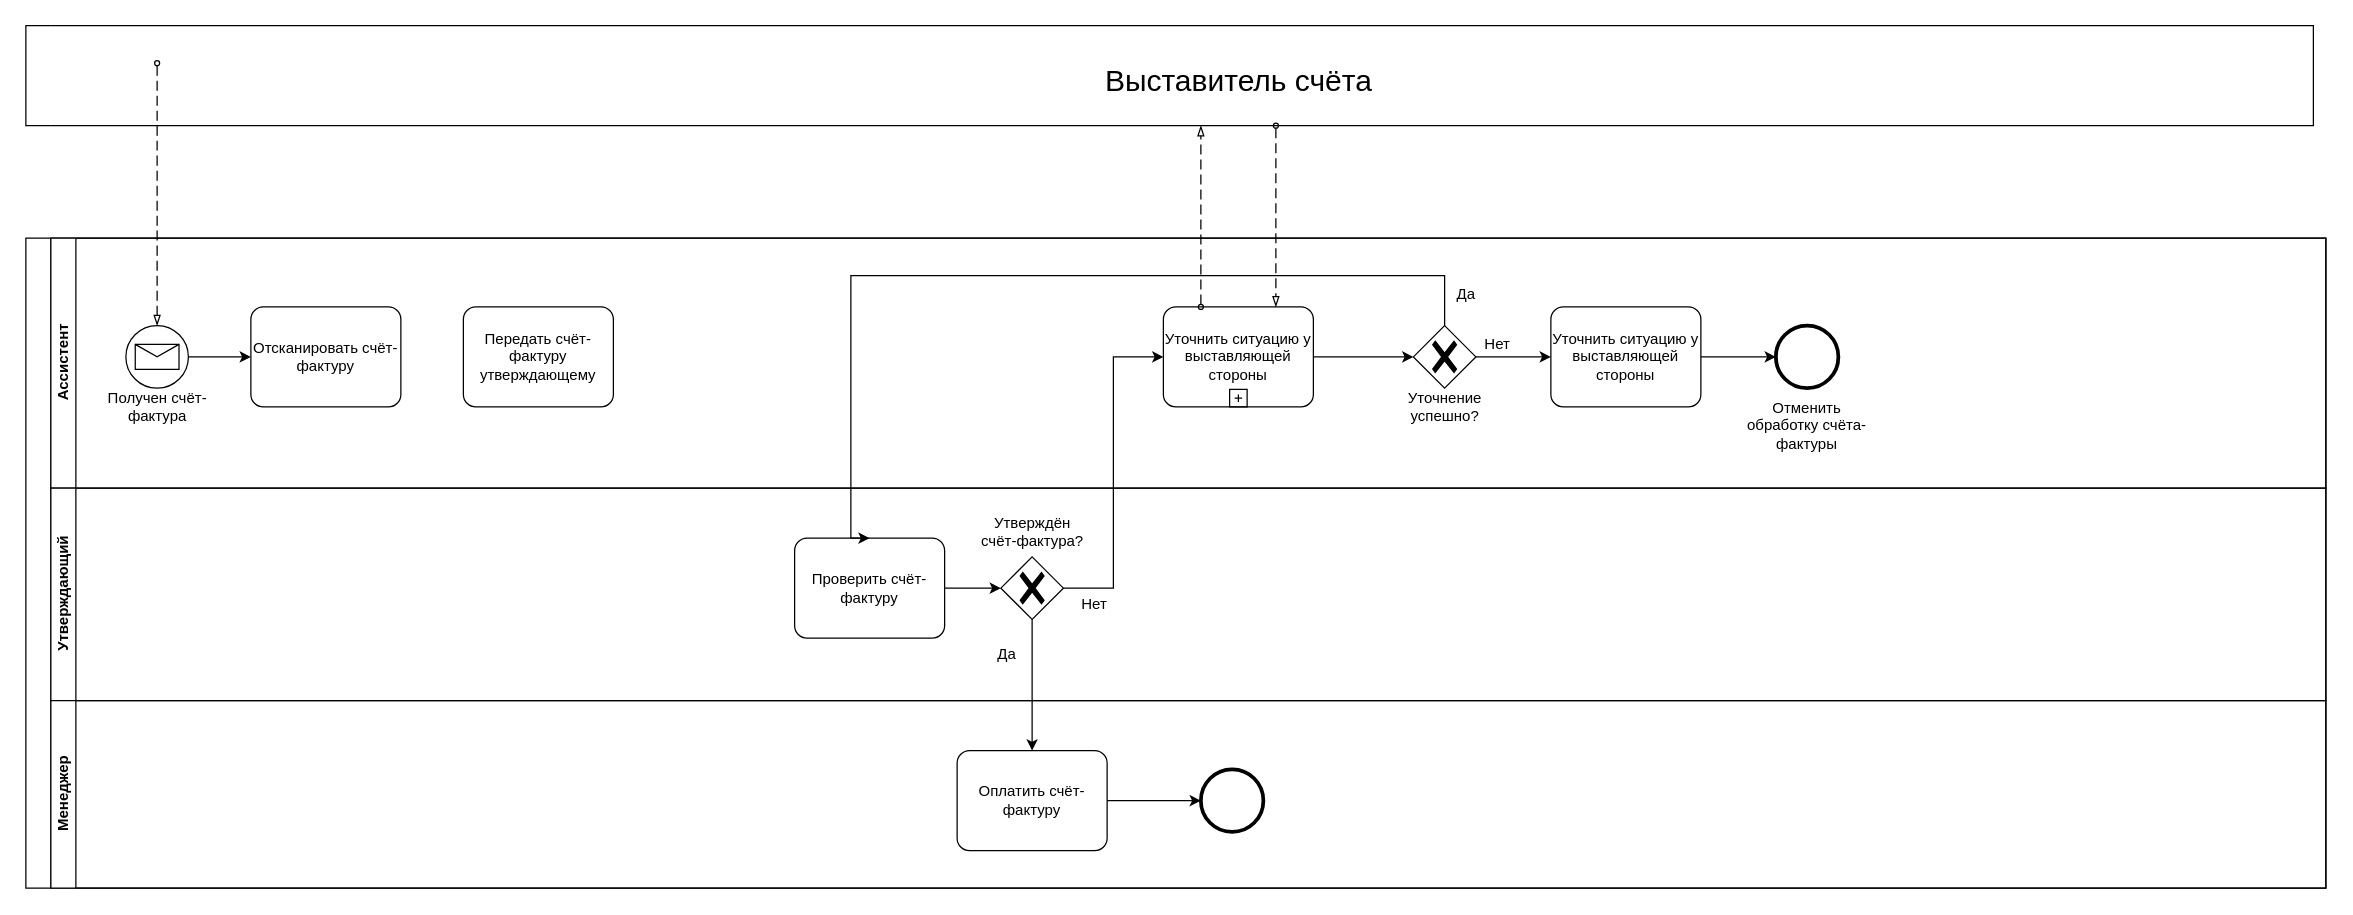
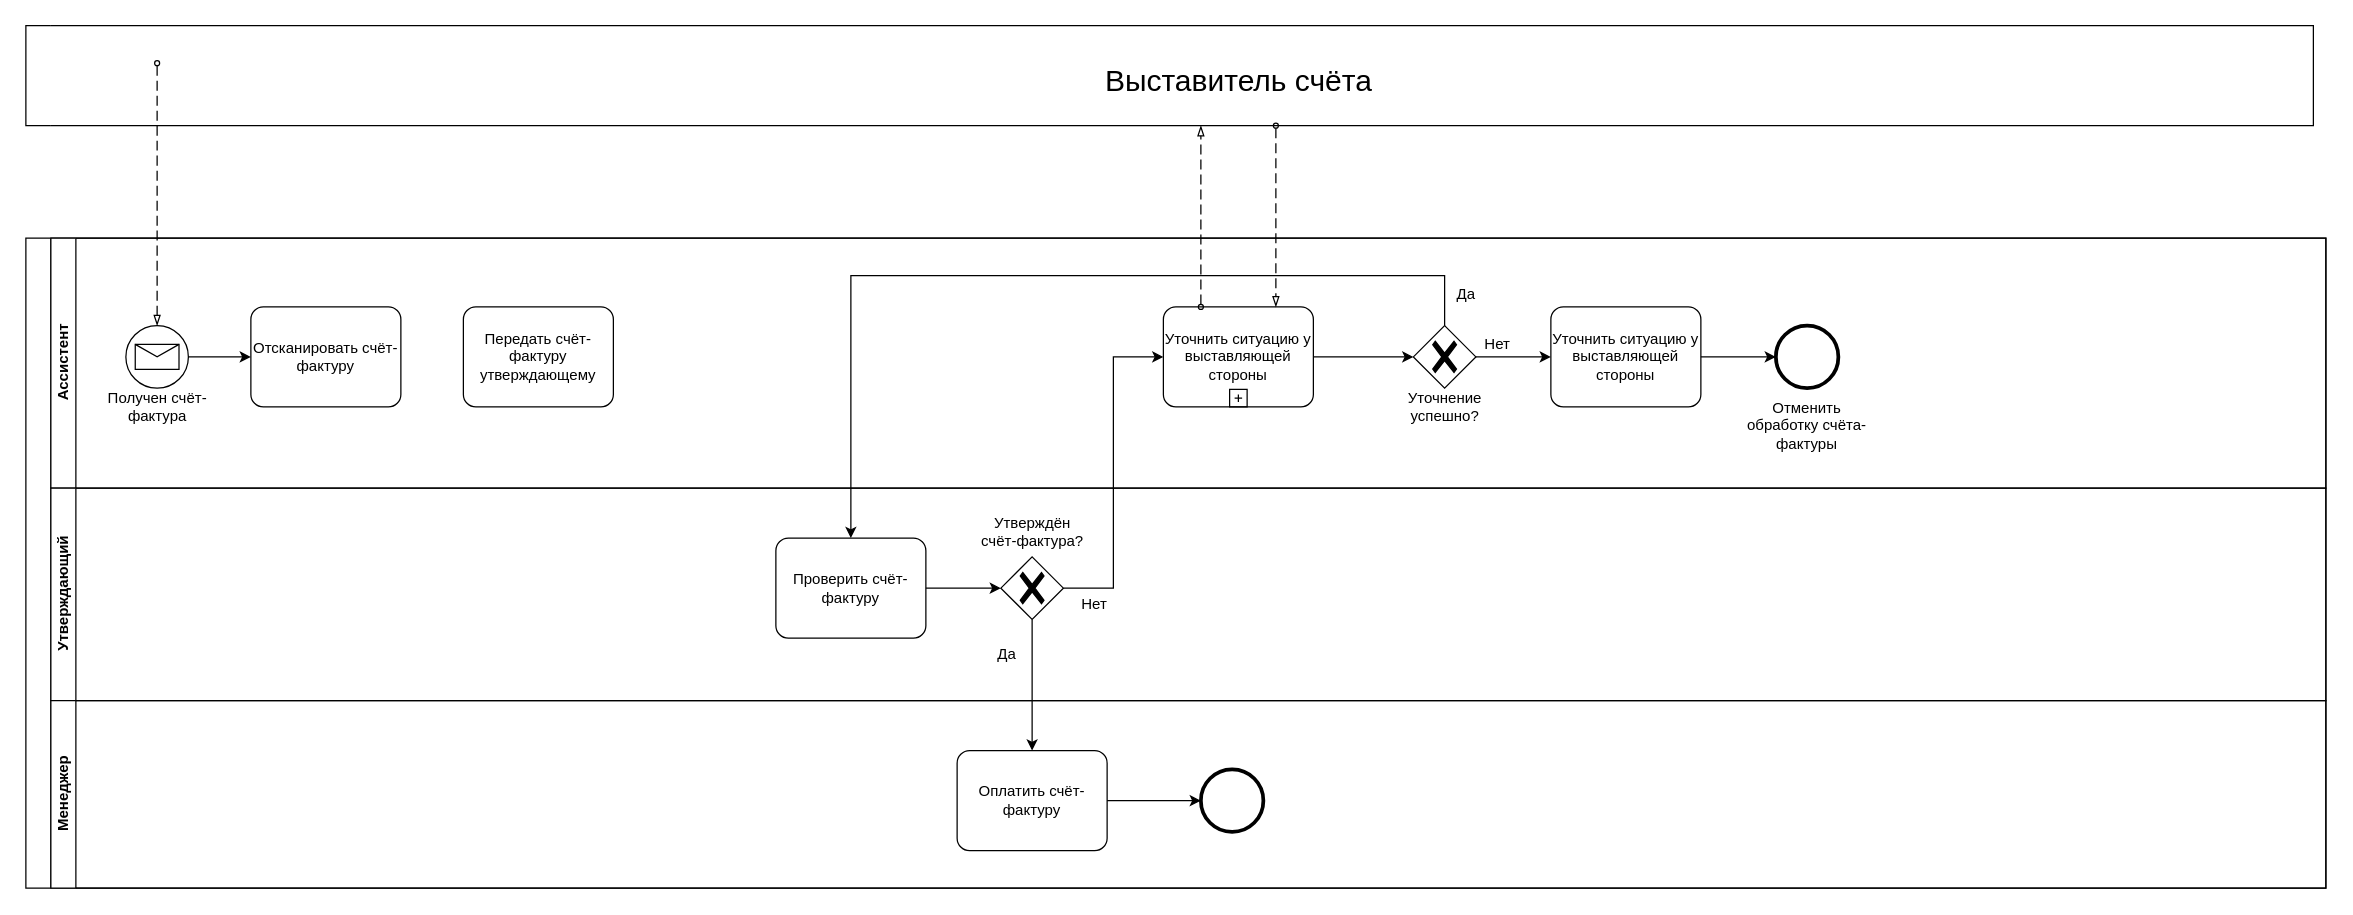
(869, 588) -> (851, 588)
